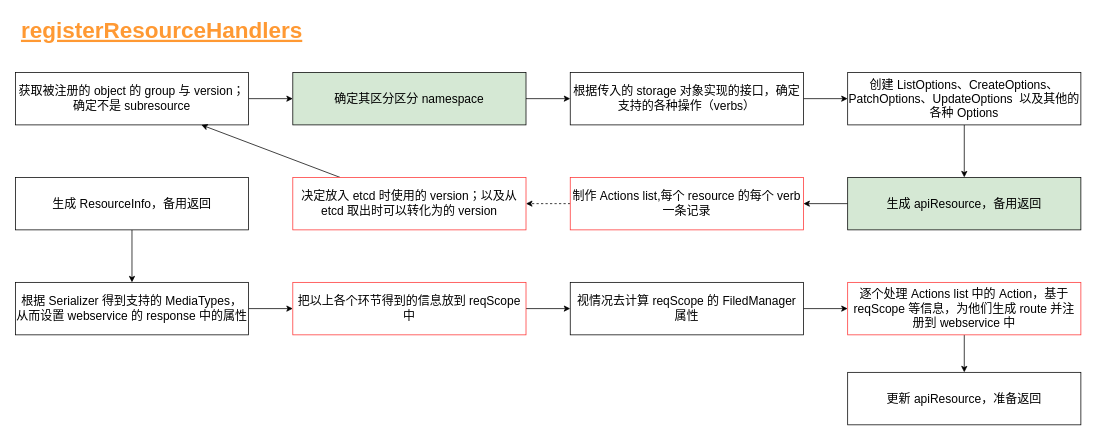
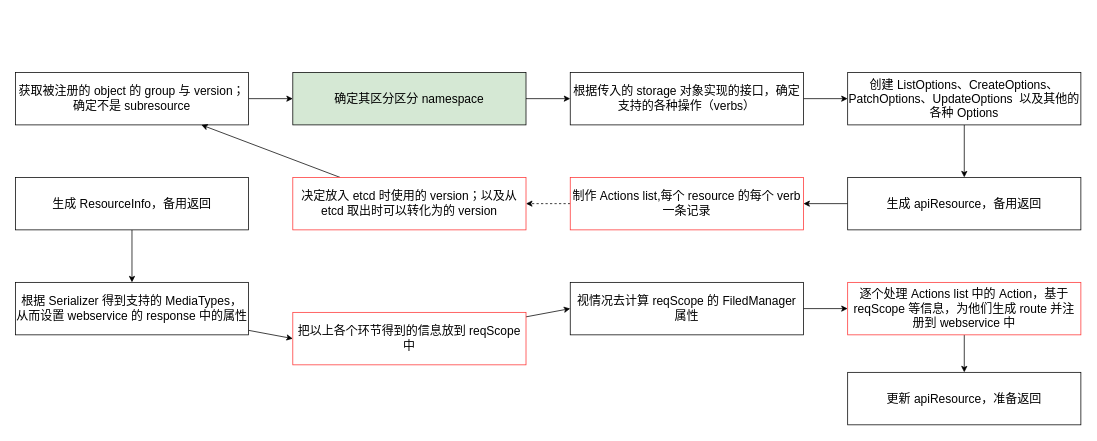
(162, 30) -> none
(965, 204) -> (965, 204)
(410, 309) -> (410, 339)
